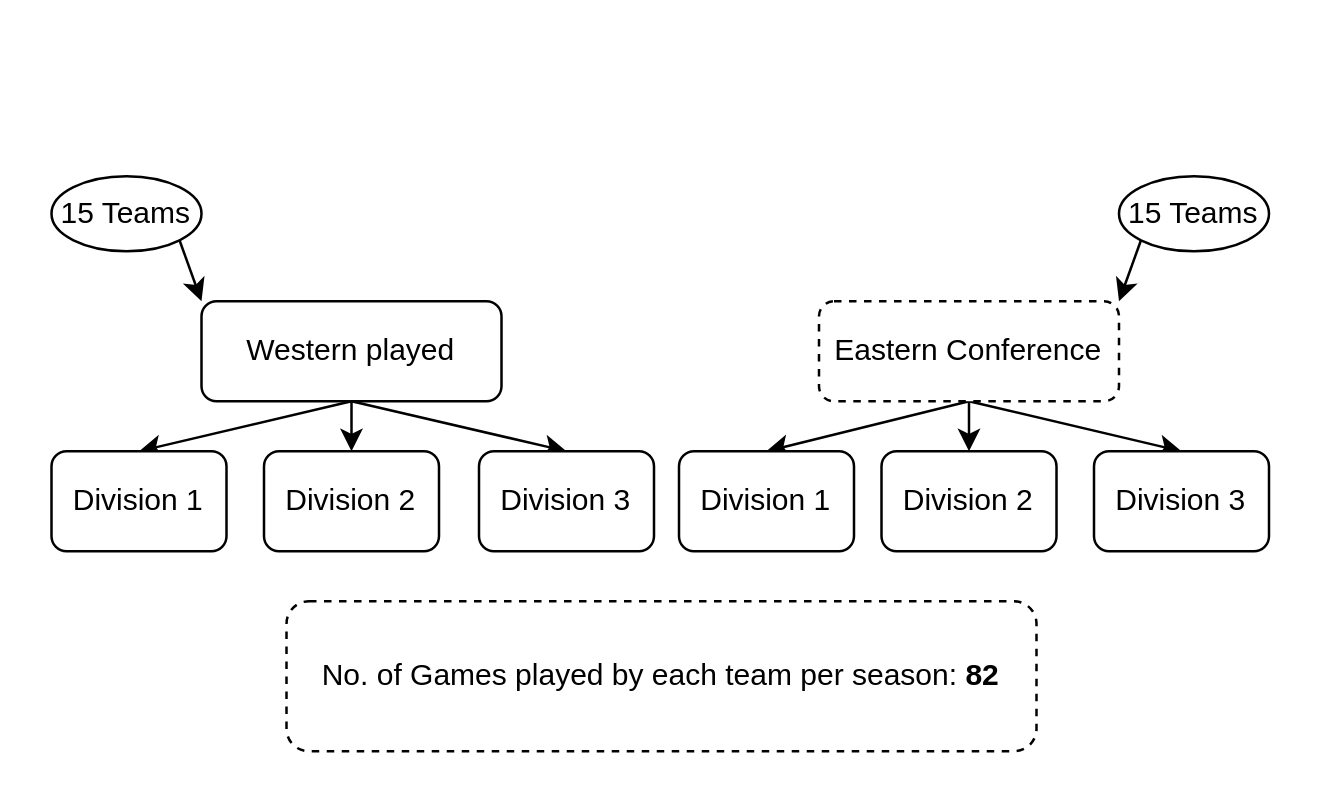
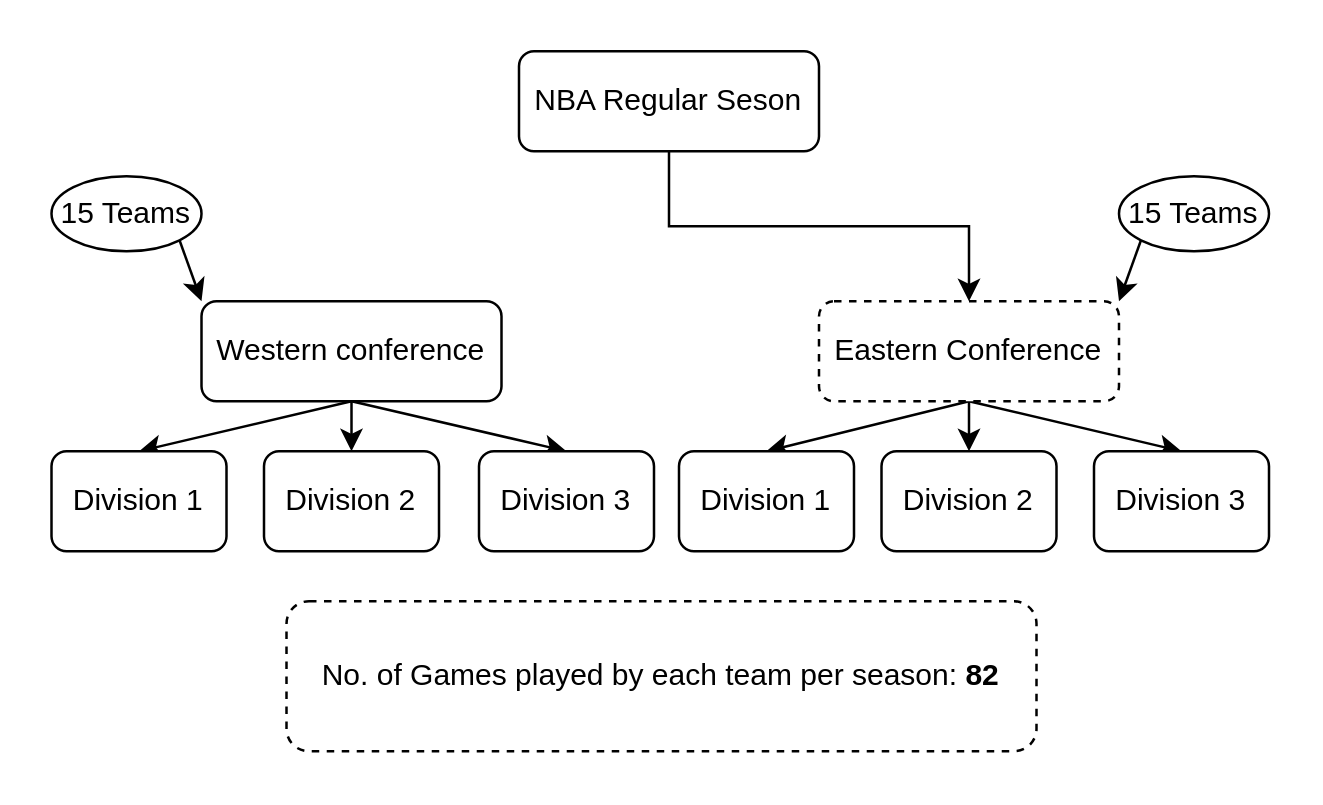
none -> (669, 101)
none -> (811, 226)
(351, 351) -> (351, 351)
